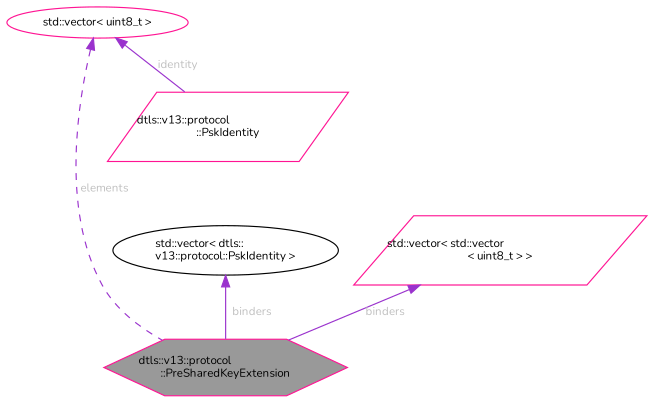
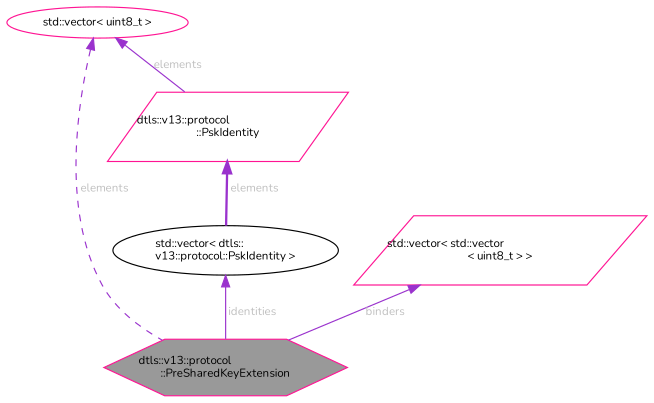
(177, 65) -> (177, 65)
none -> (227, 200)
(251, 312) -> (251, 312)
